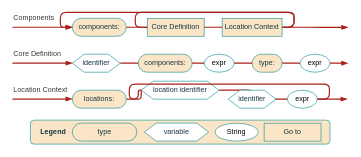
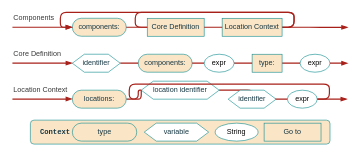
(267, 63) -> (267, 63)
(44, 132) -> (46, 132)
